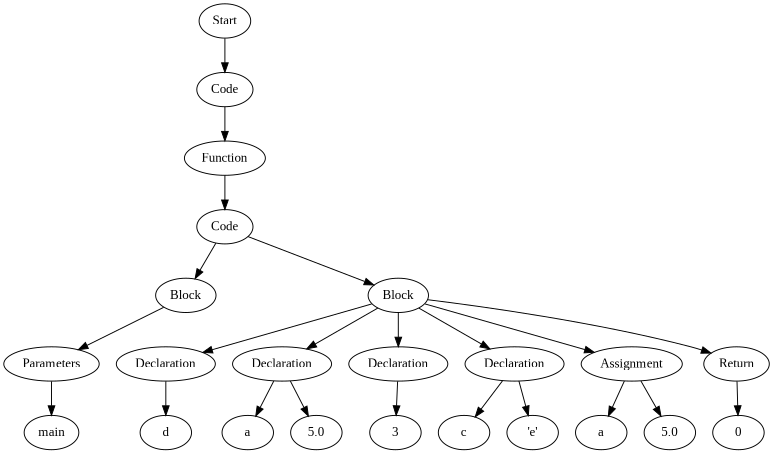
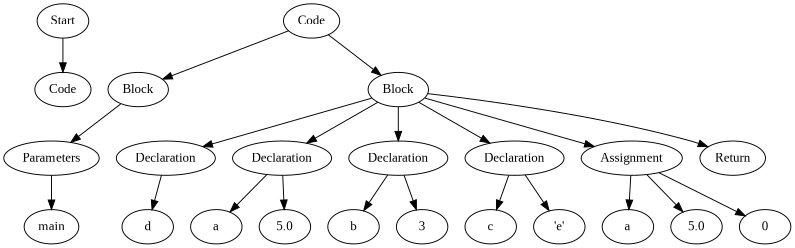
(225, 158) -> none
none -> (354, 227)
(737, 394) -> (698, 192)
